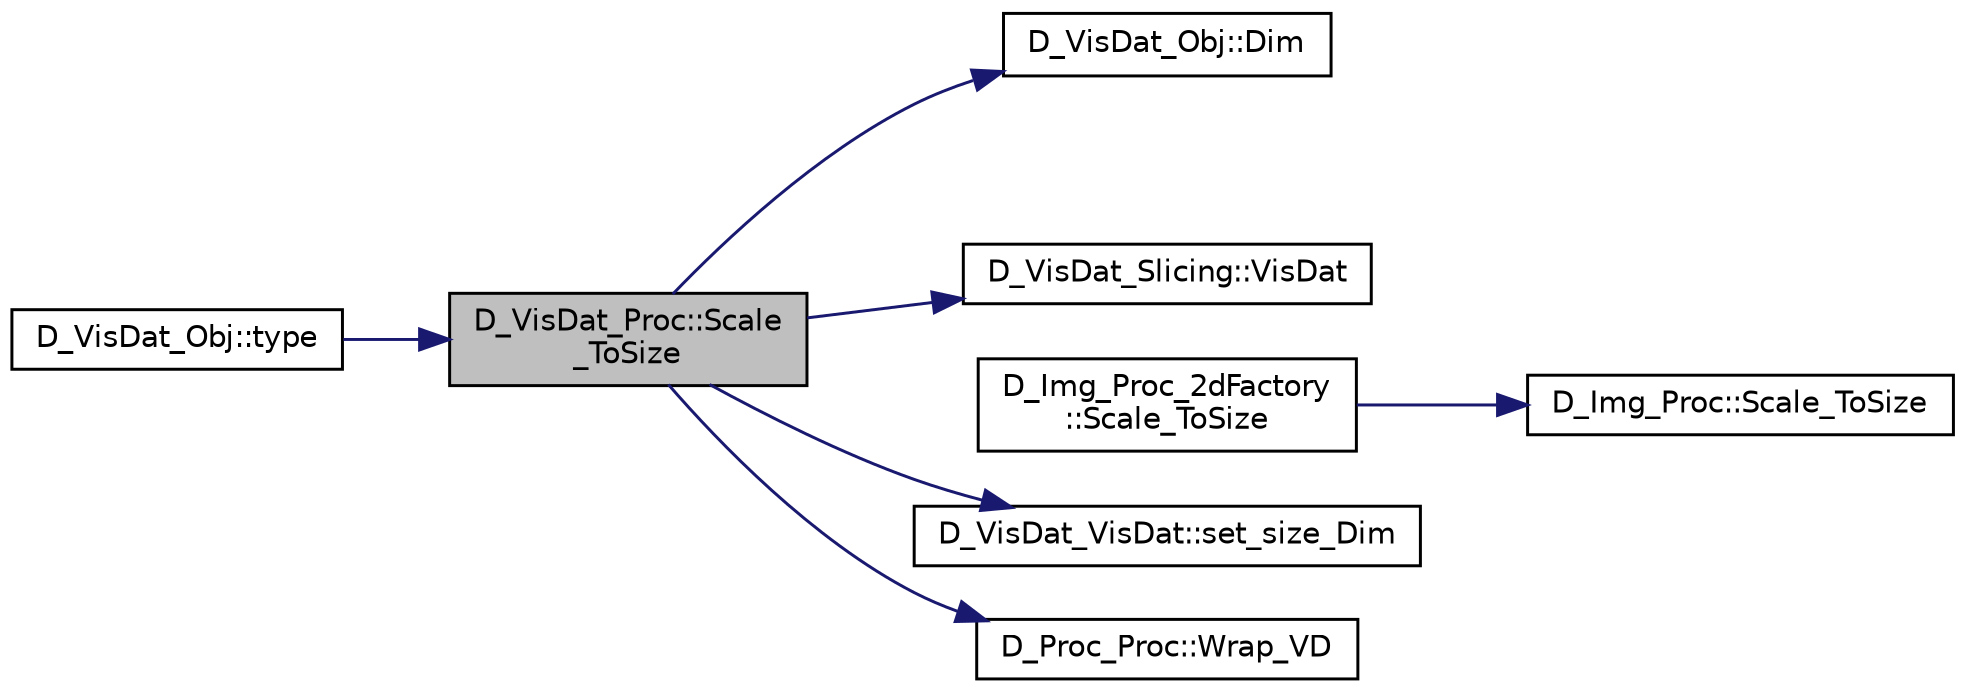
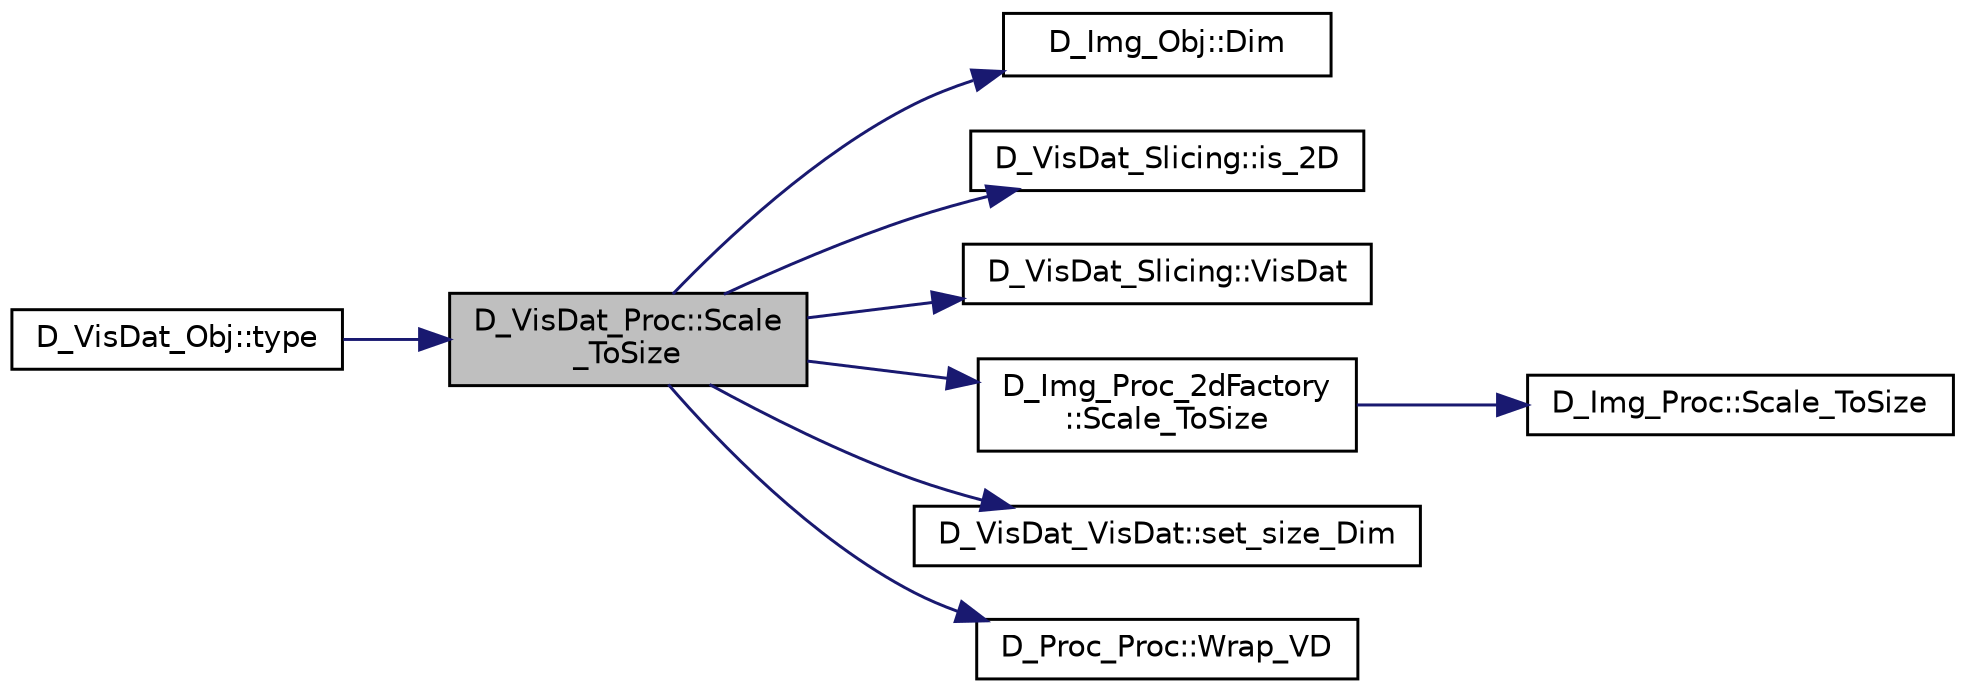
(1167, 45) -> (1167, 45)
none -> (1167, 161)
none -> (877, 370)
